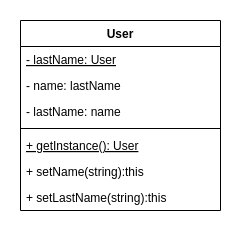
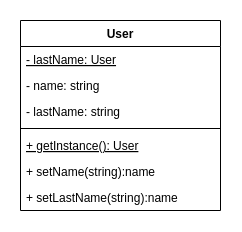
(74, 86) -> (67, 86)
(74, 112) -> (79, 112)
(94, 172) -> (95, 172)
(107, 198) -> (109, 198)
